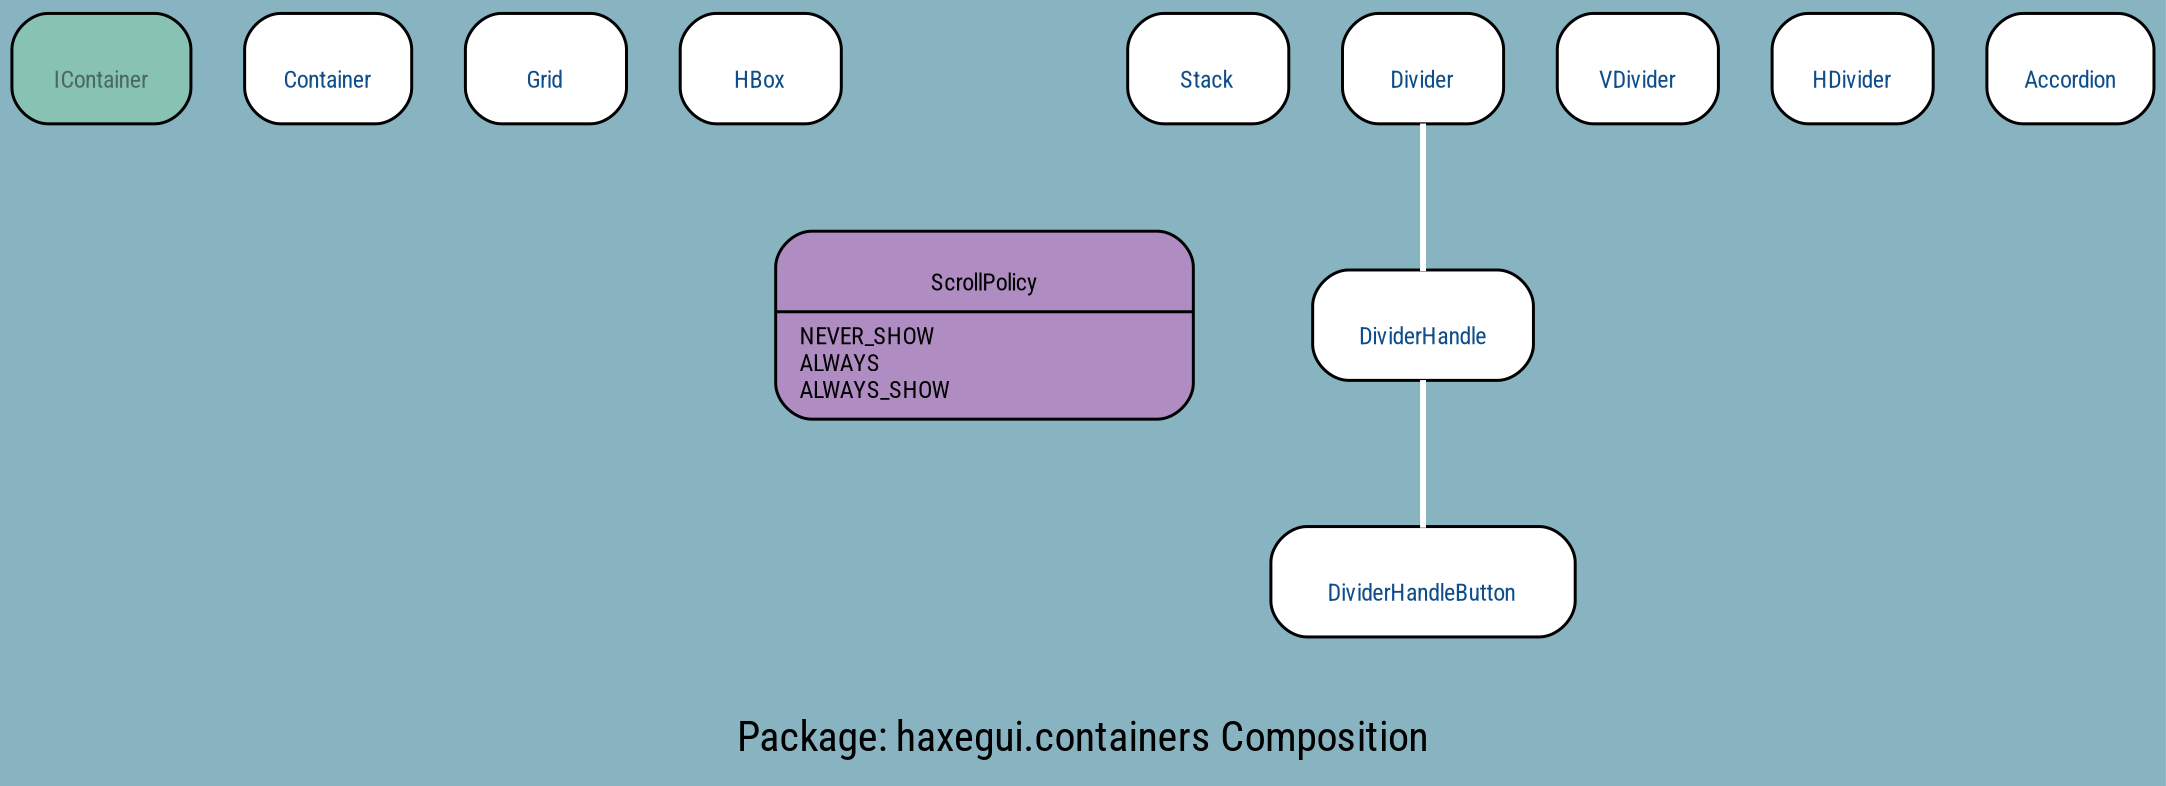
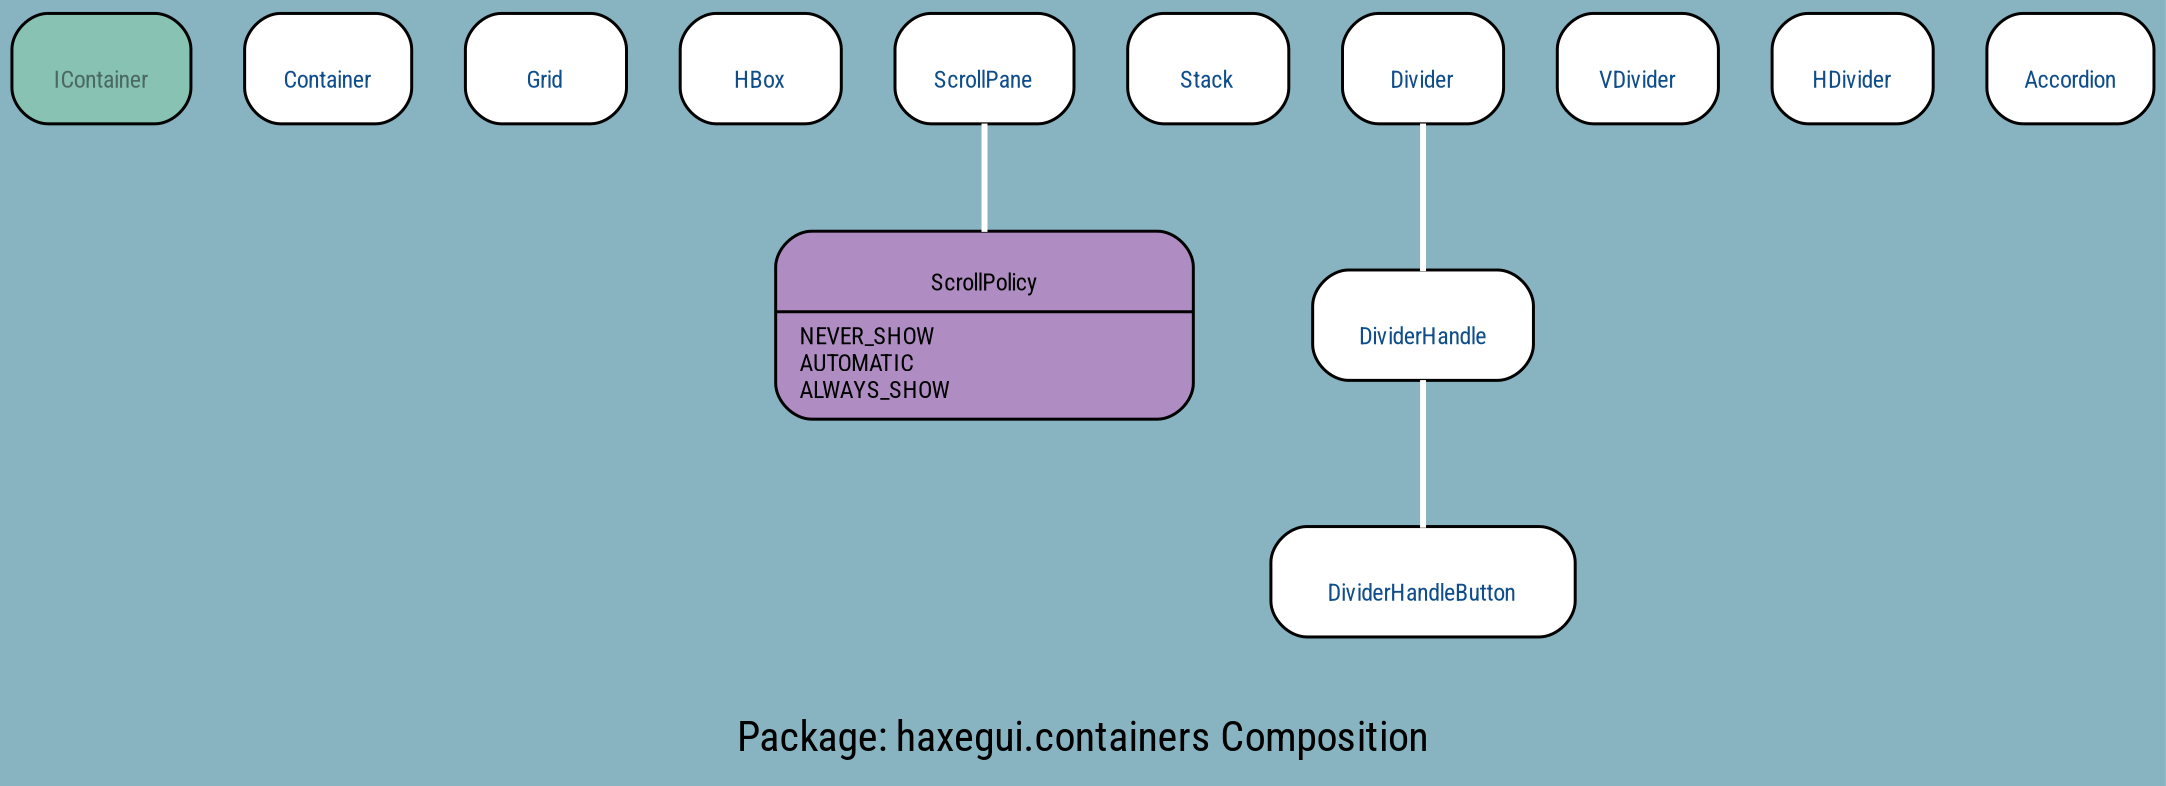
none -> (984, 69)
(841, 364) -> (858, 364)
